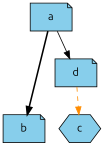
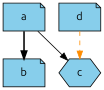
(62, 41) -> (50, 43)
